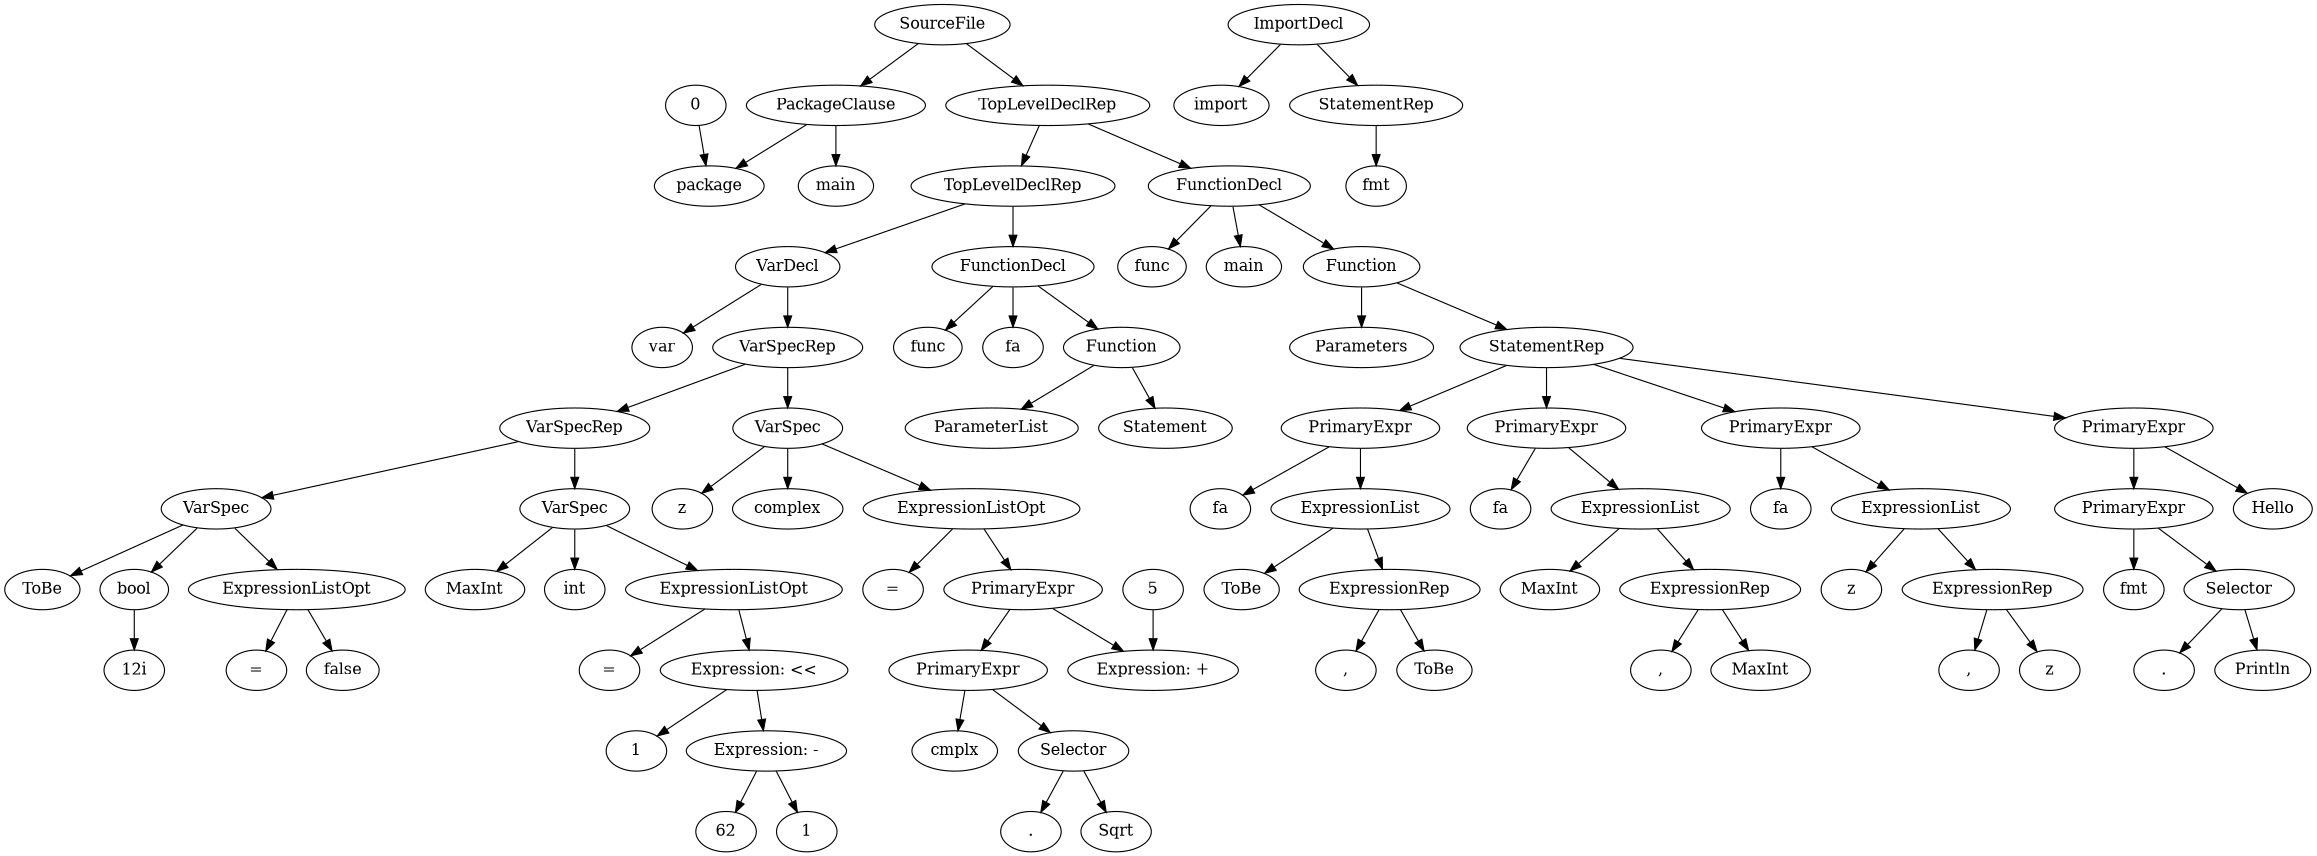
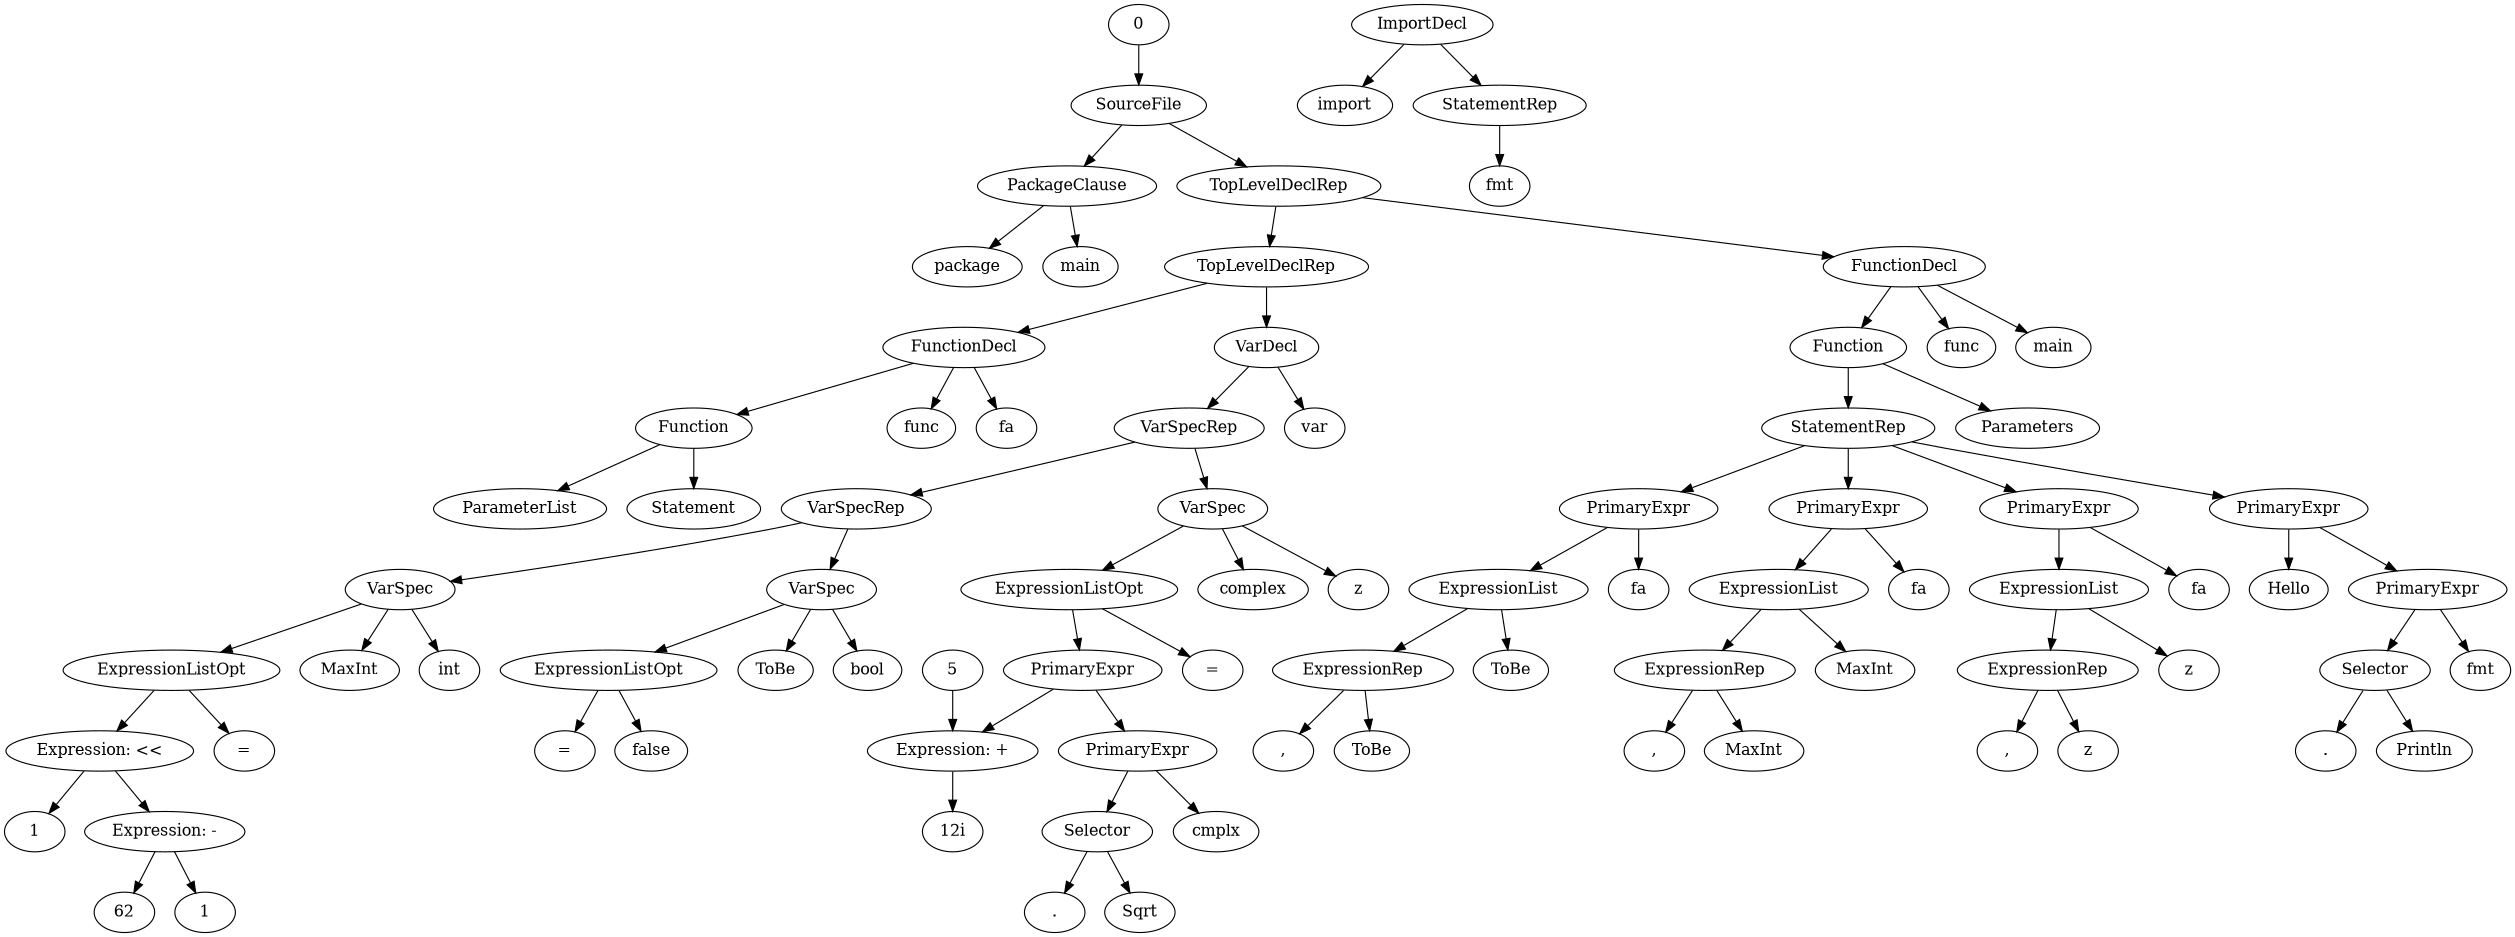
(702, 140) -> (1139, 60)
(134, 624) -> (953, 786)
